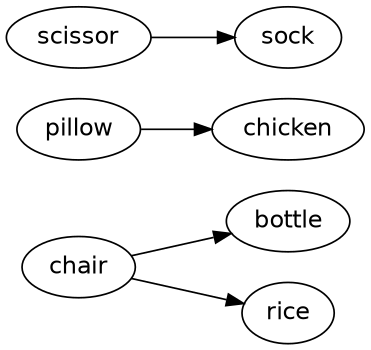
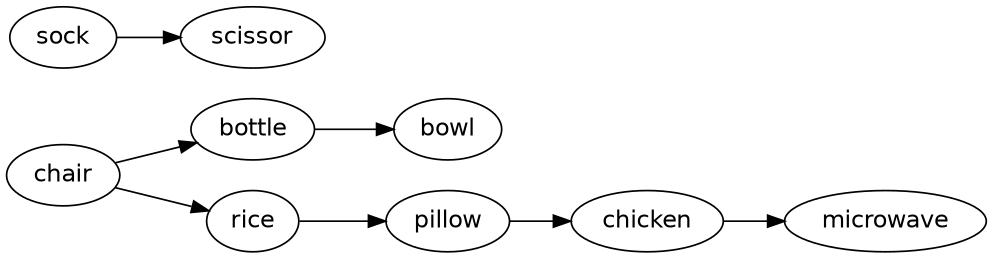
(184, 37) -> (140, 37)
none -> (448, 129)
none -> (334, 221)
none -> (885, 221)
